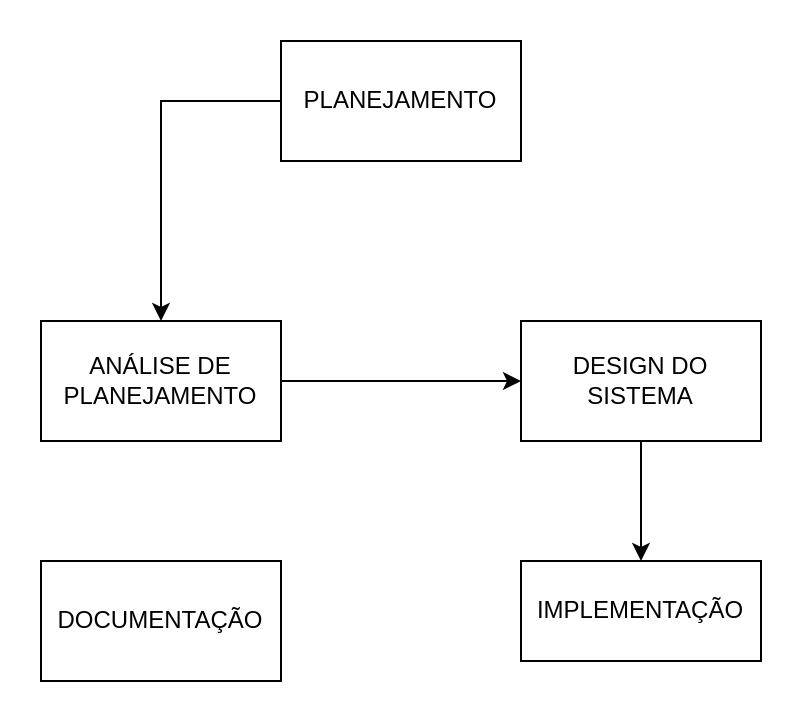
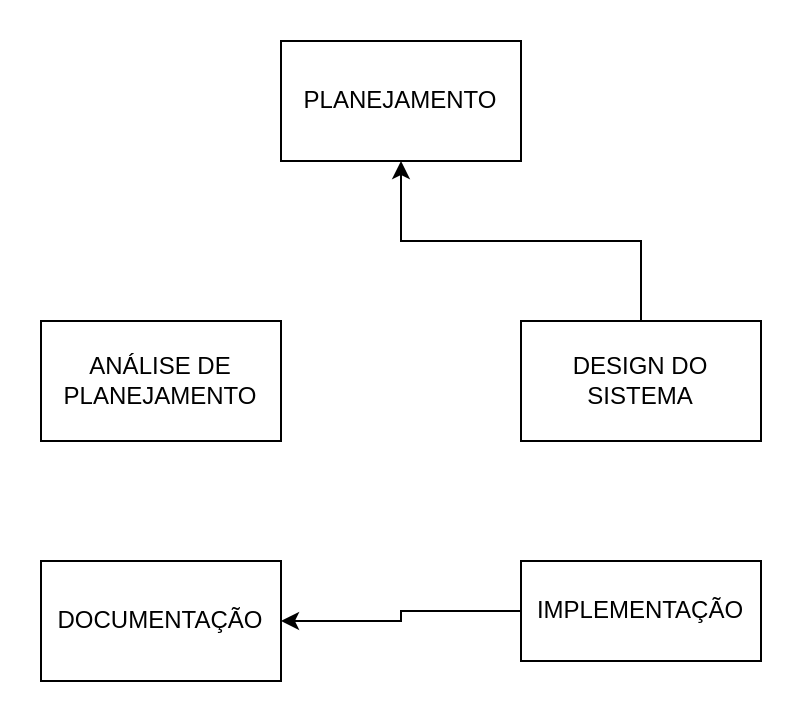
(161, 144) -> none
(394, 381) -> none
(641, 494) -> (528, 241)
none -> (403, 611)
